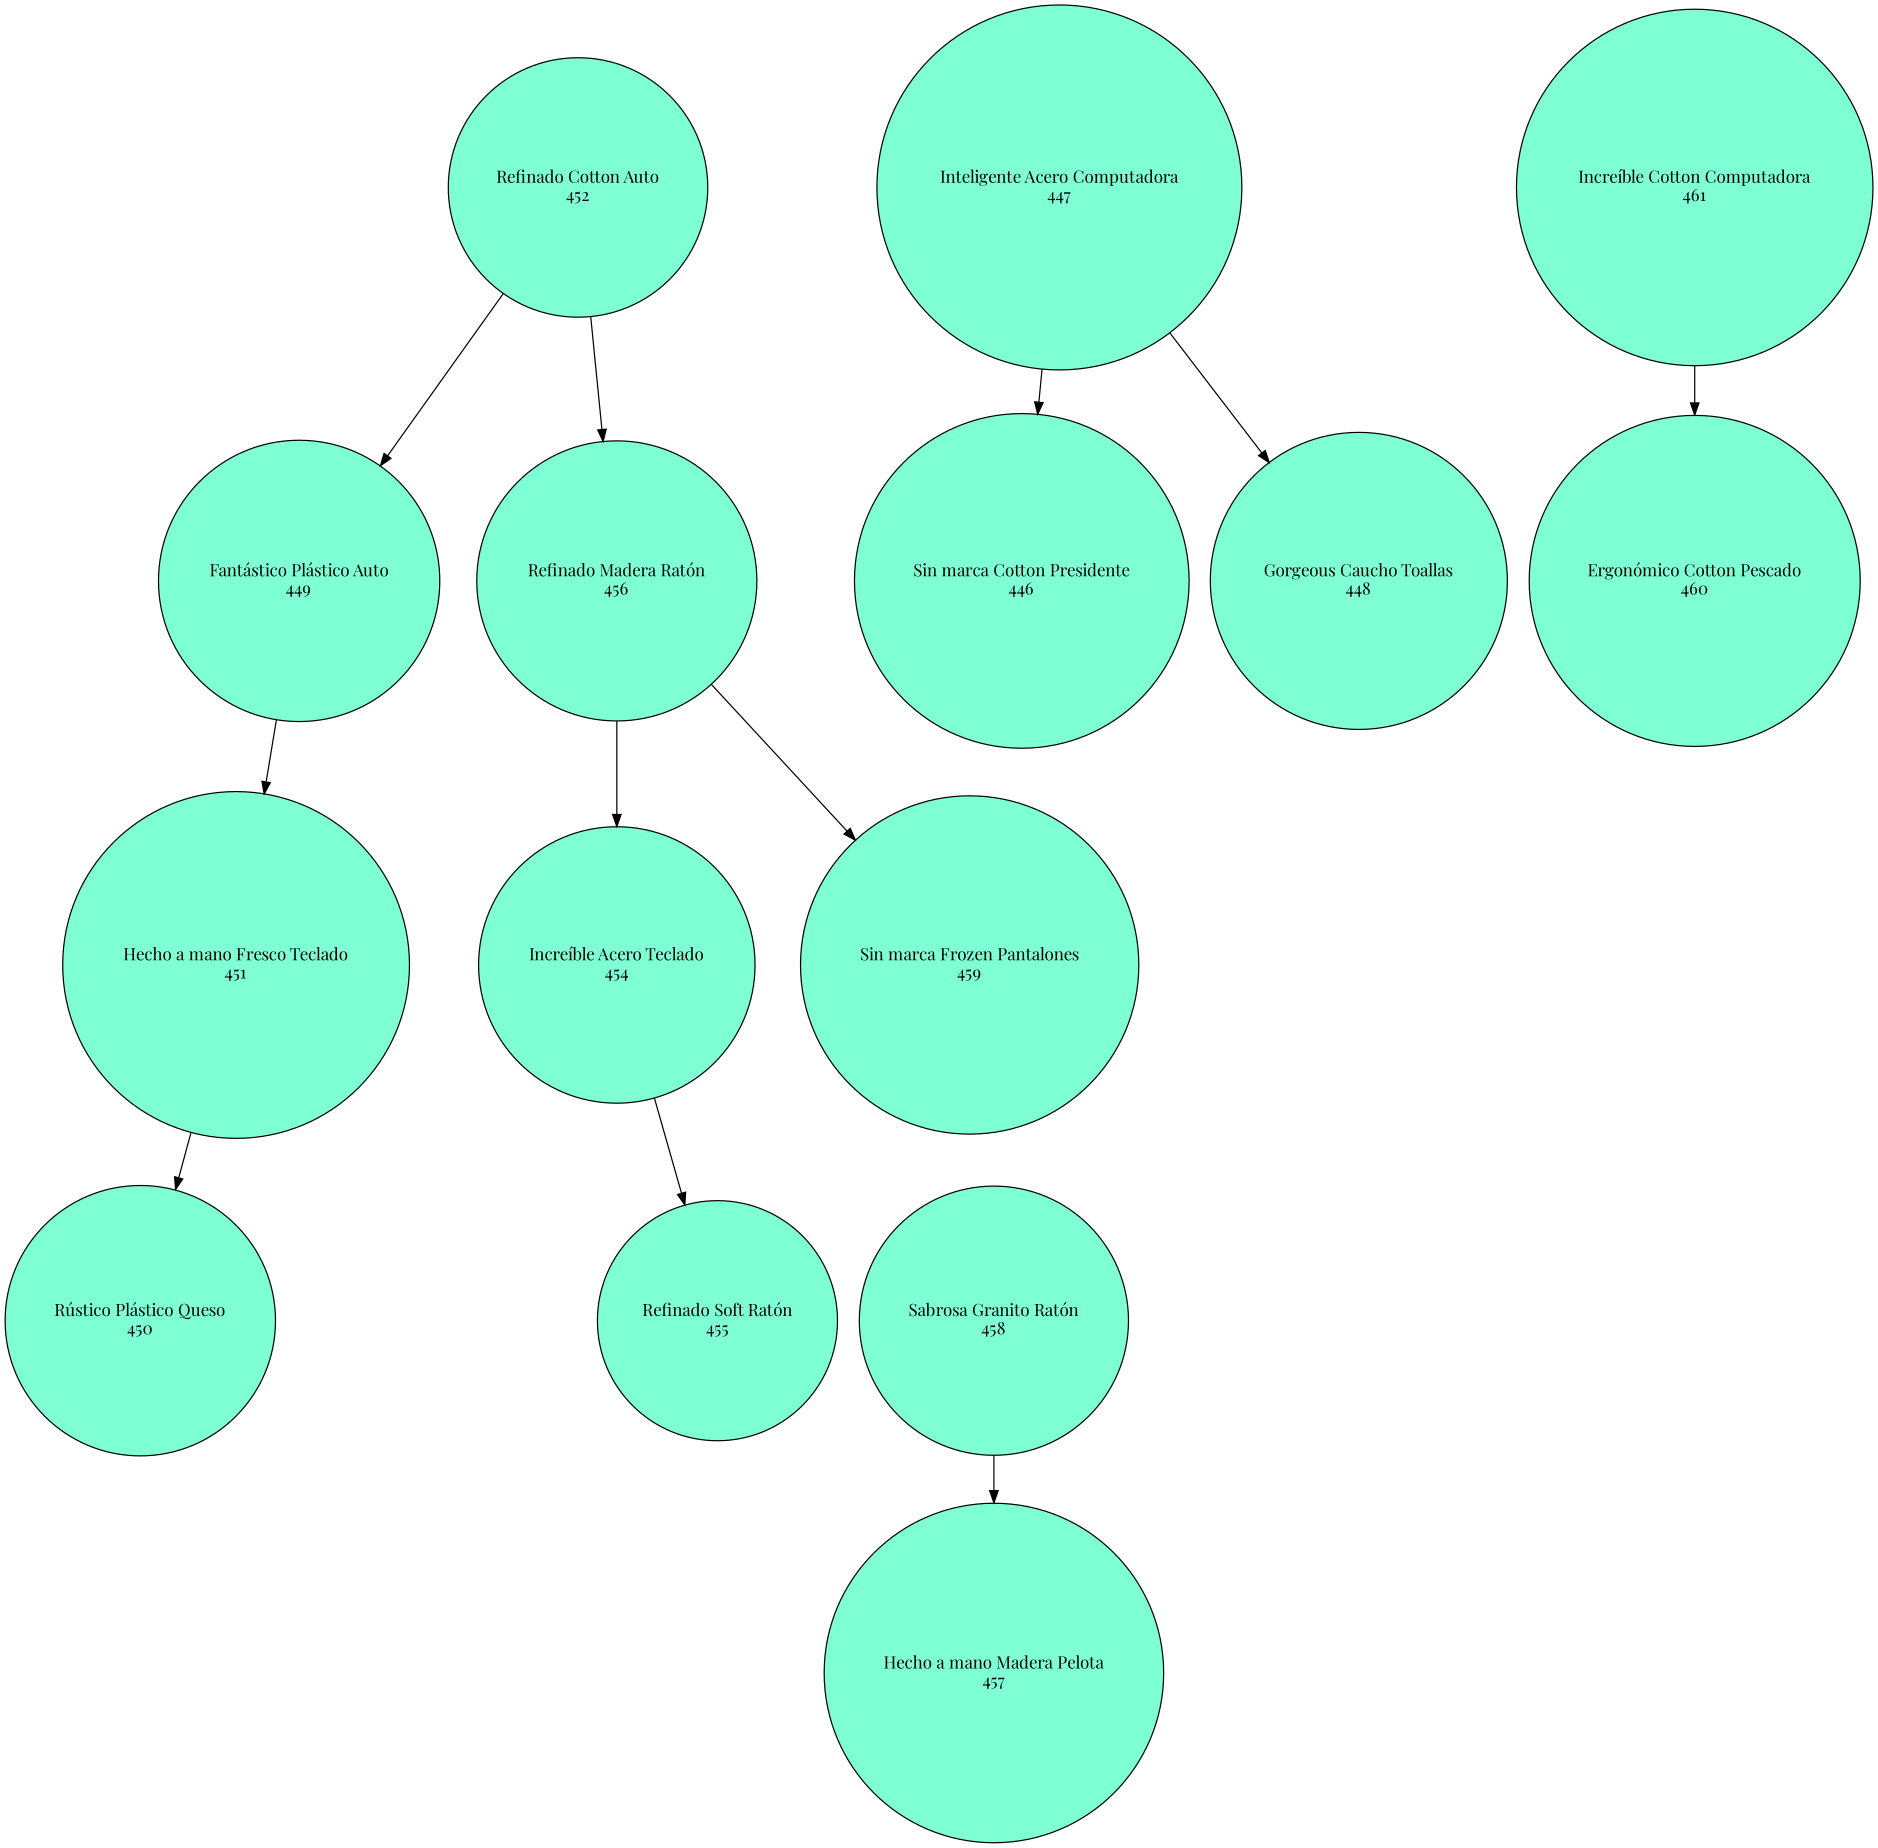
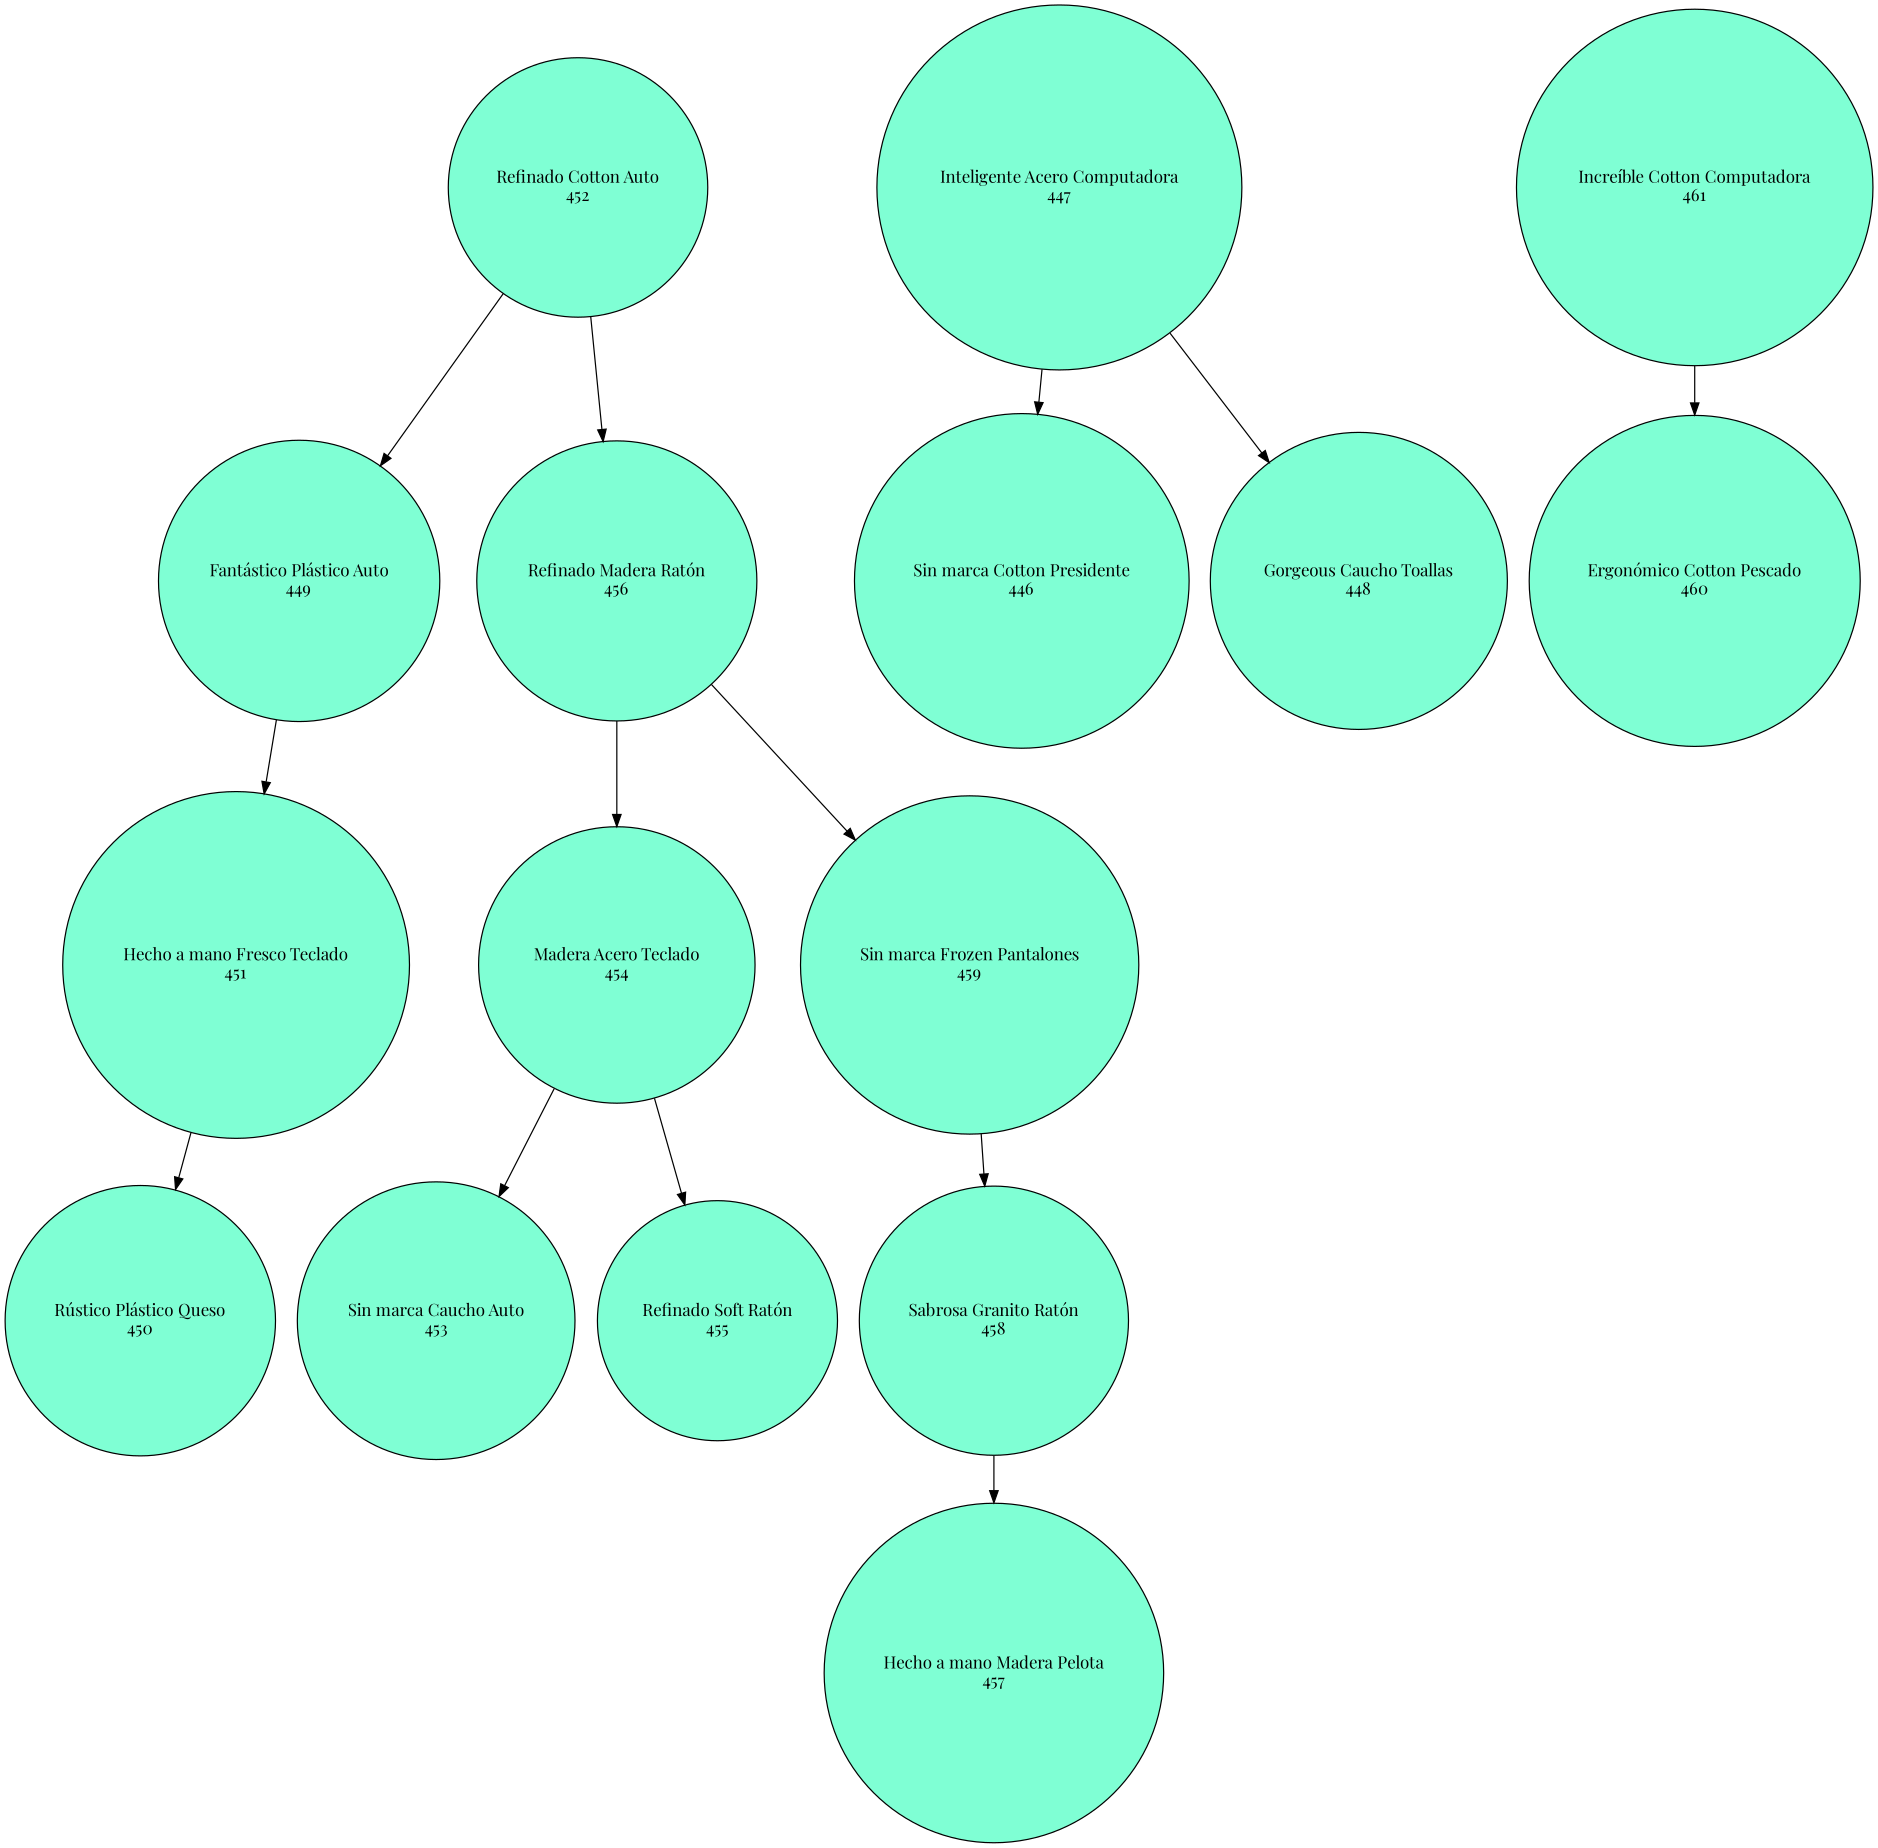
(617, 965) -> (617, 965)
none -> (983, 1154)
none -> (436, 1321)
